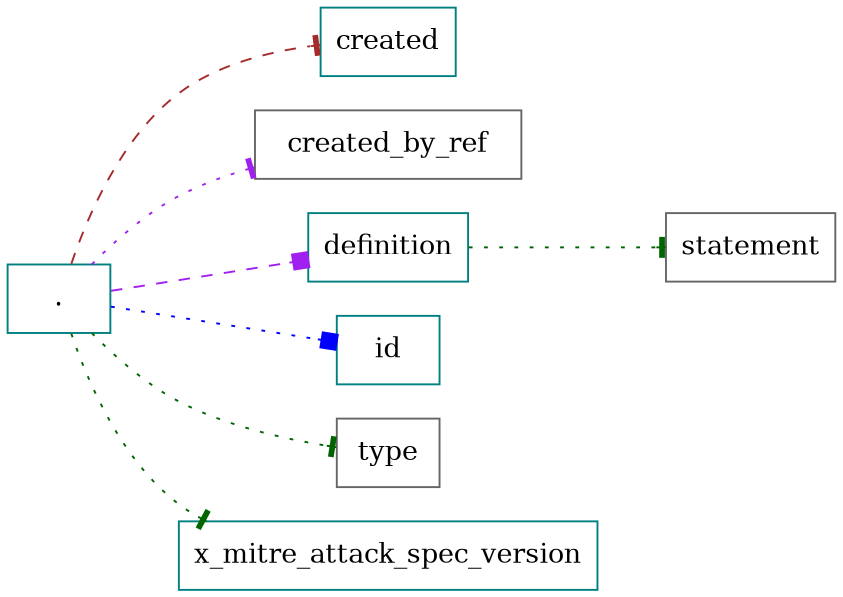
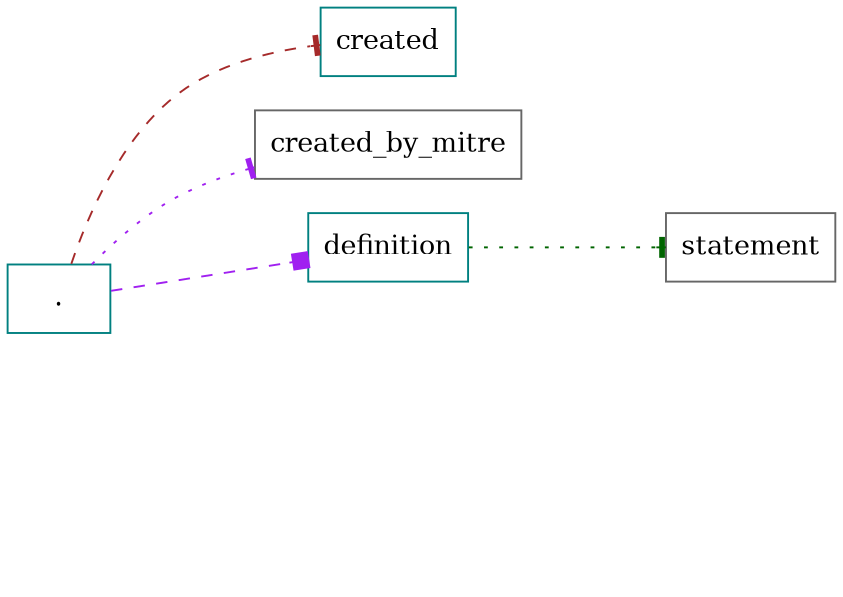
(388, 145) -> (388, 145)
(388, 350) -> none
(388, 453) -> none
(388, 556) -> none
